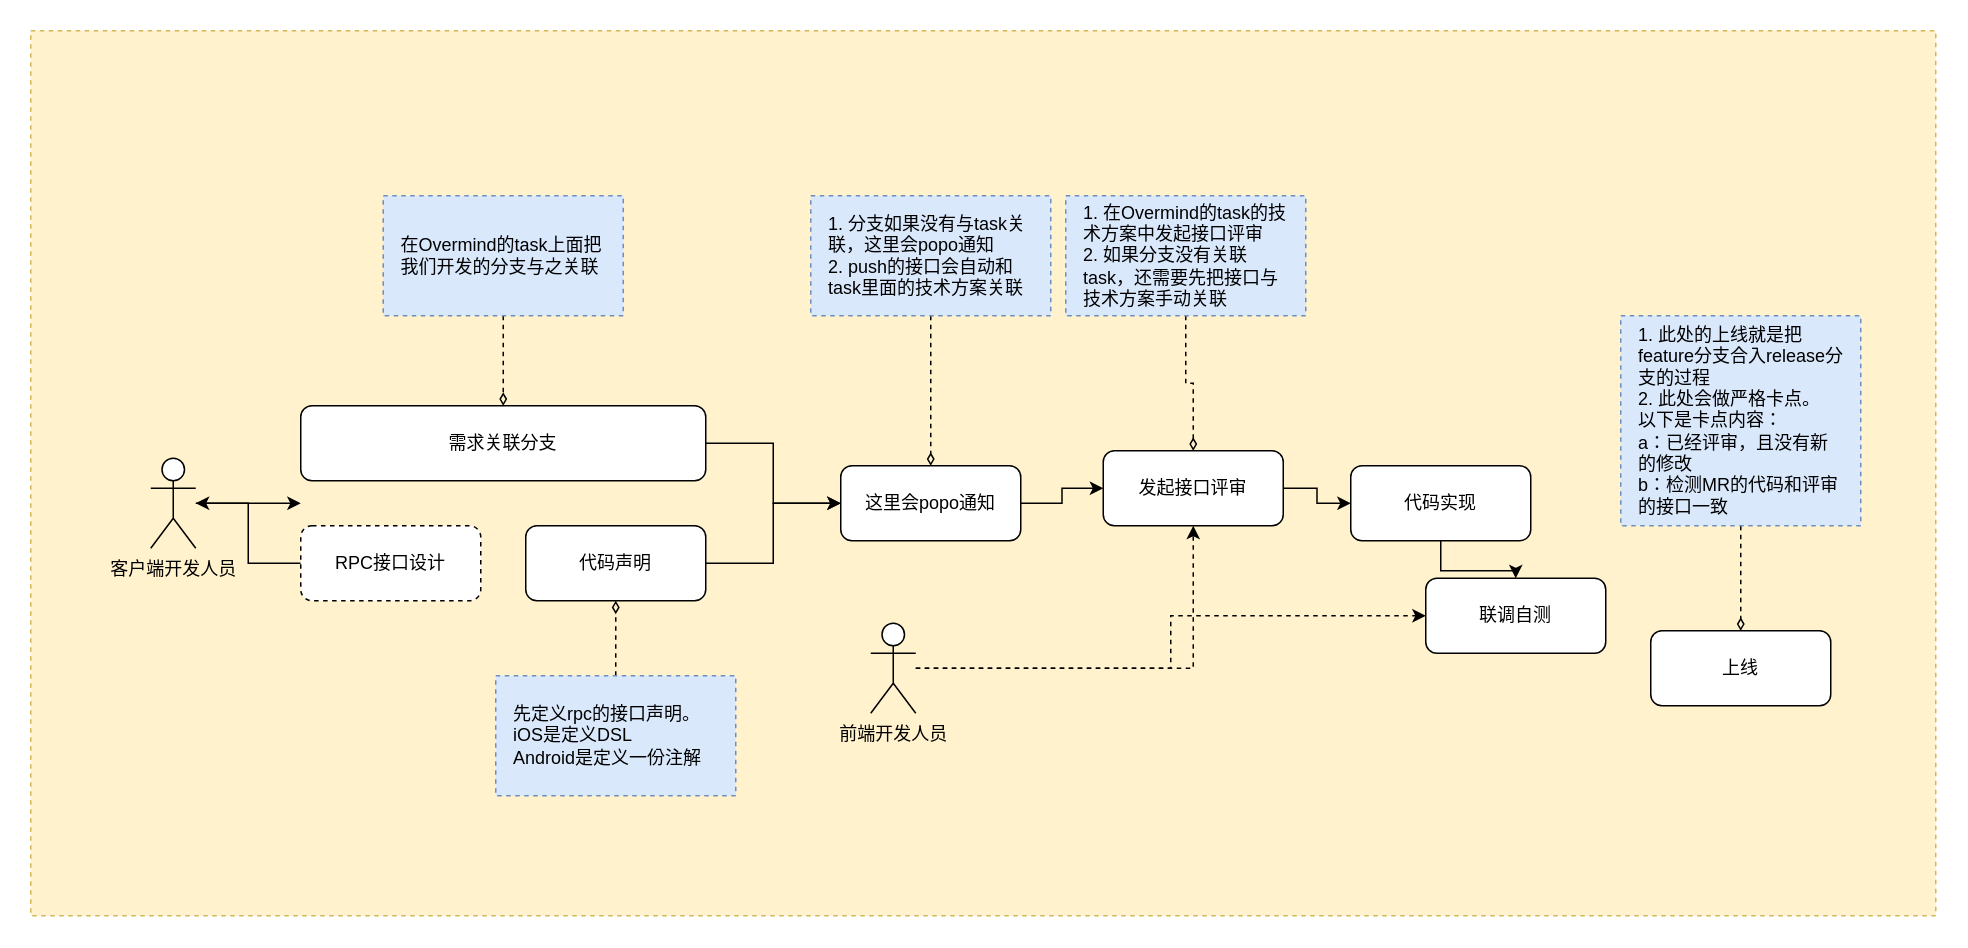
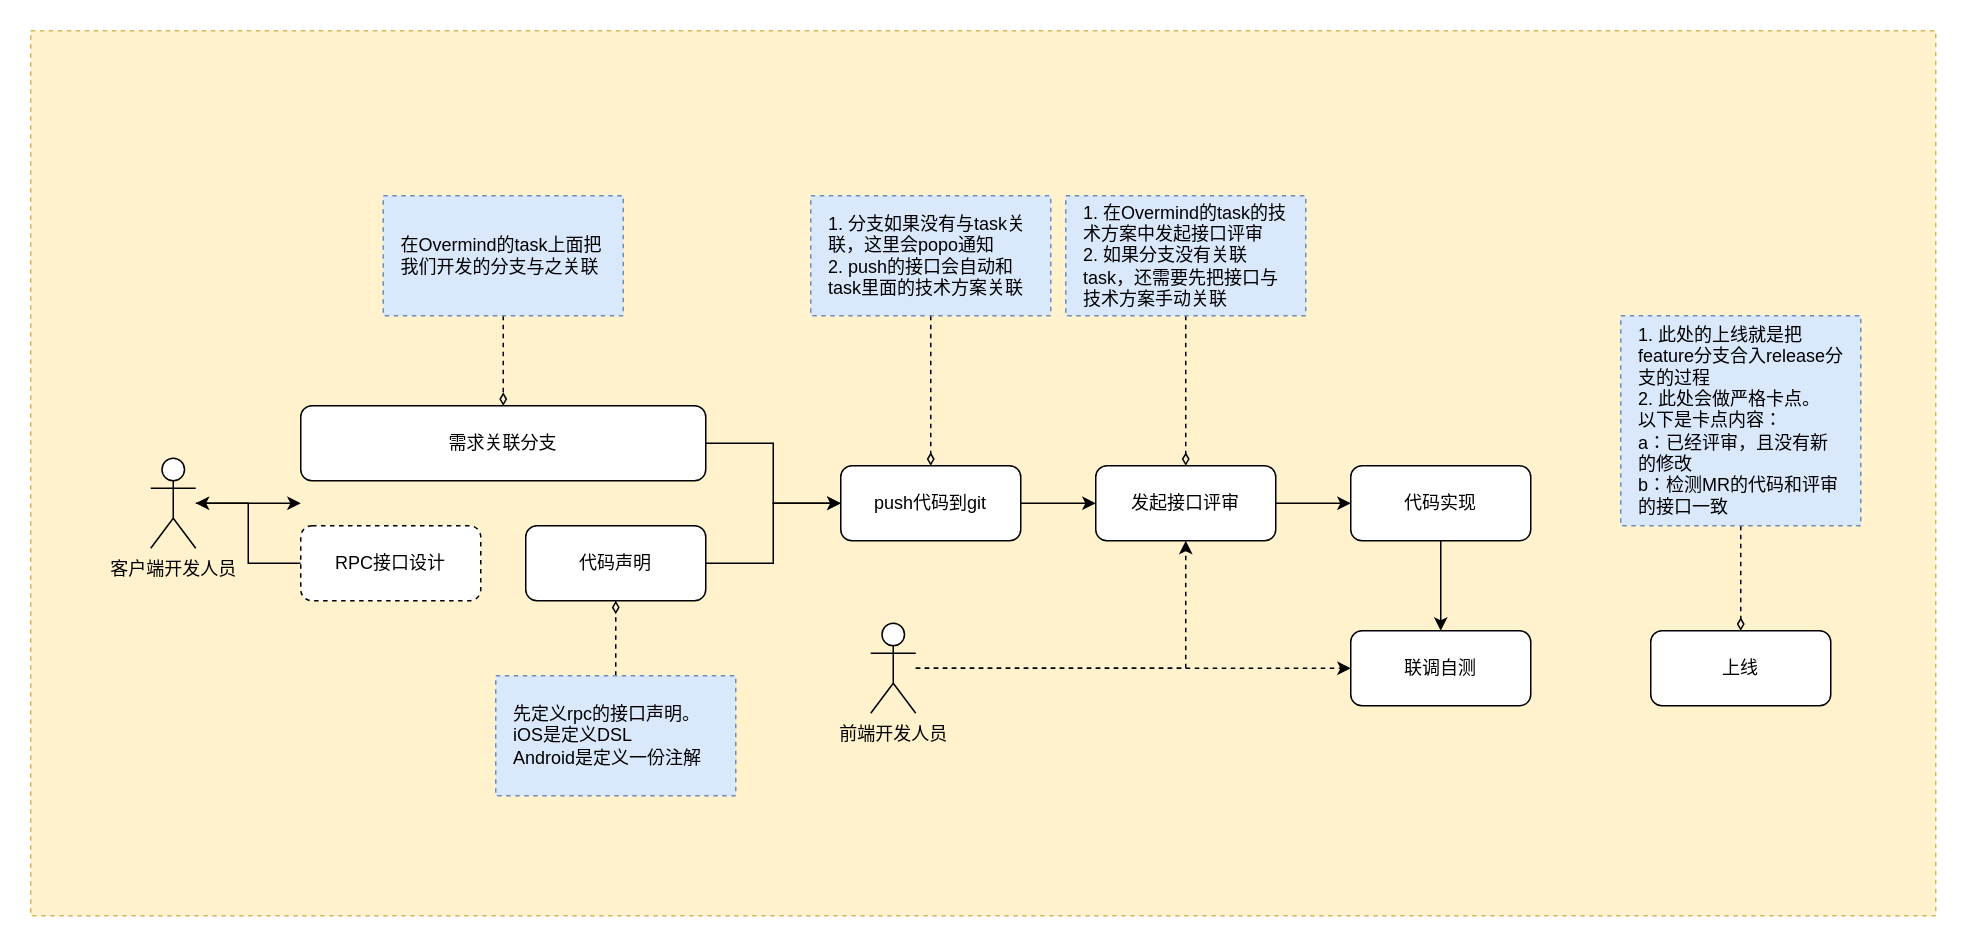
(1193, 488) -> (1186, 503)
(931, 503) -> (931, 503)
(1516, 616) -> (1441, 668)
